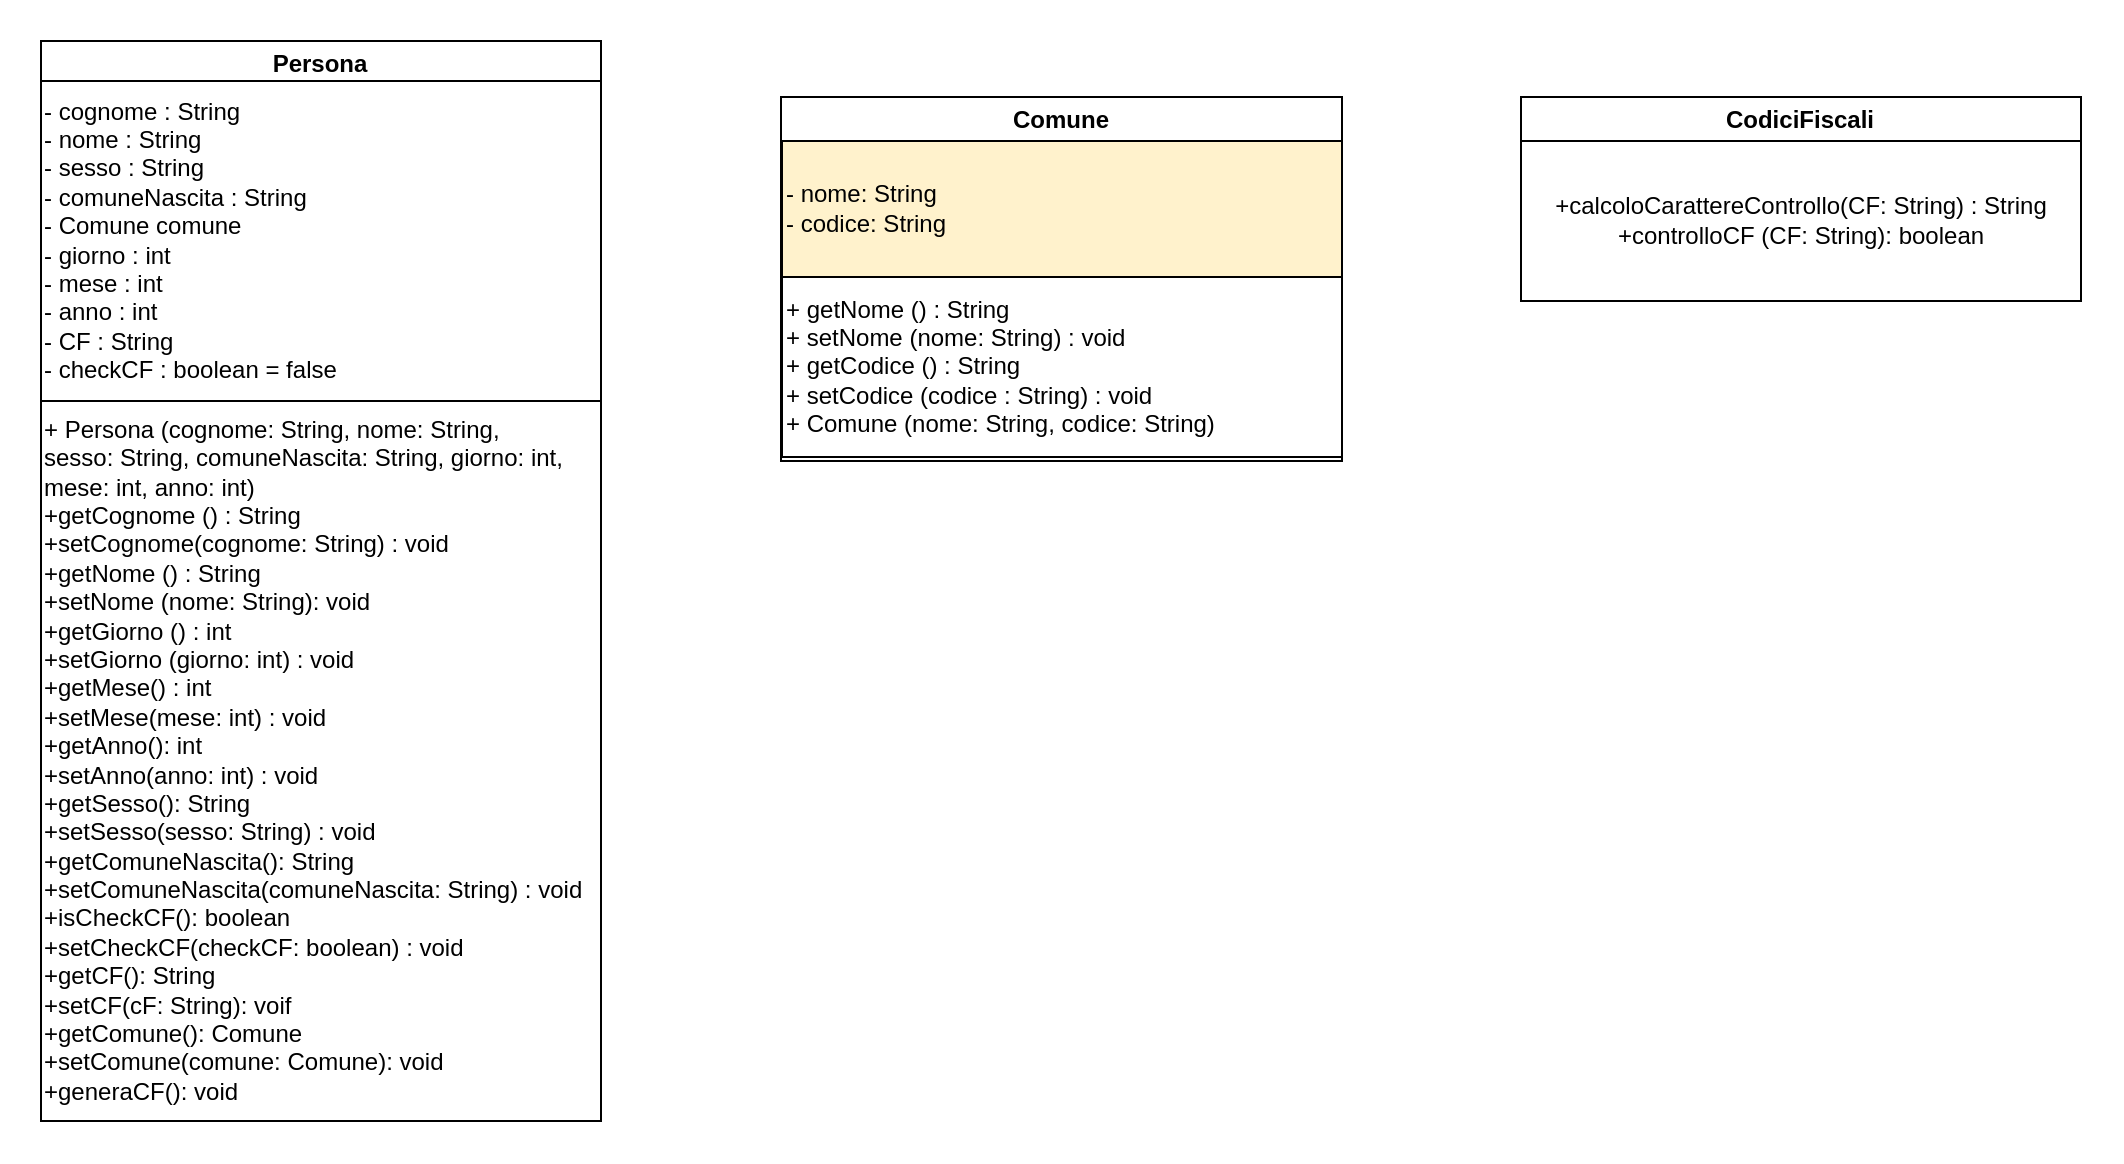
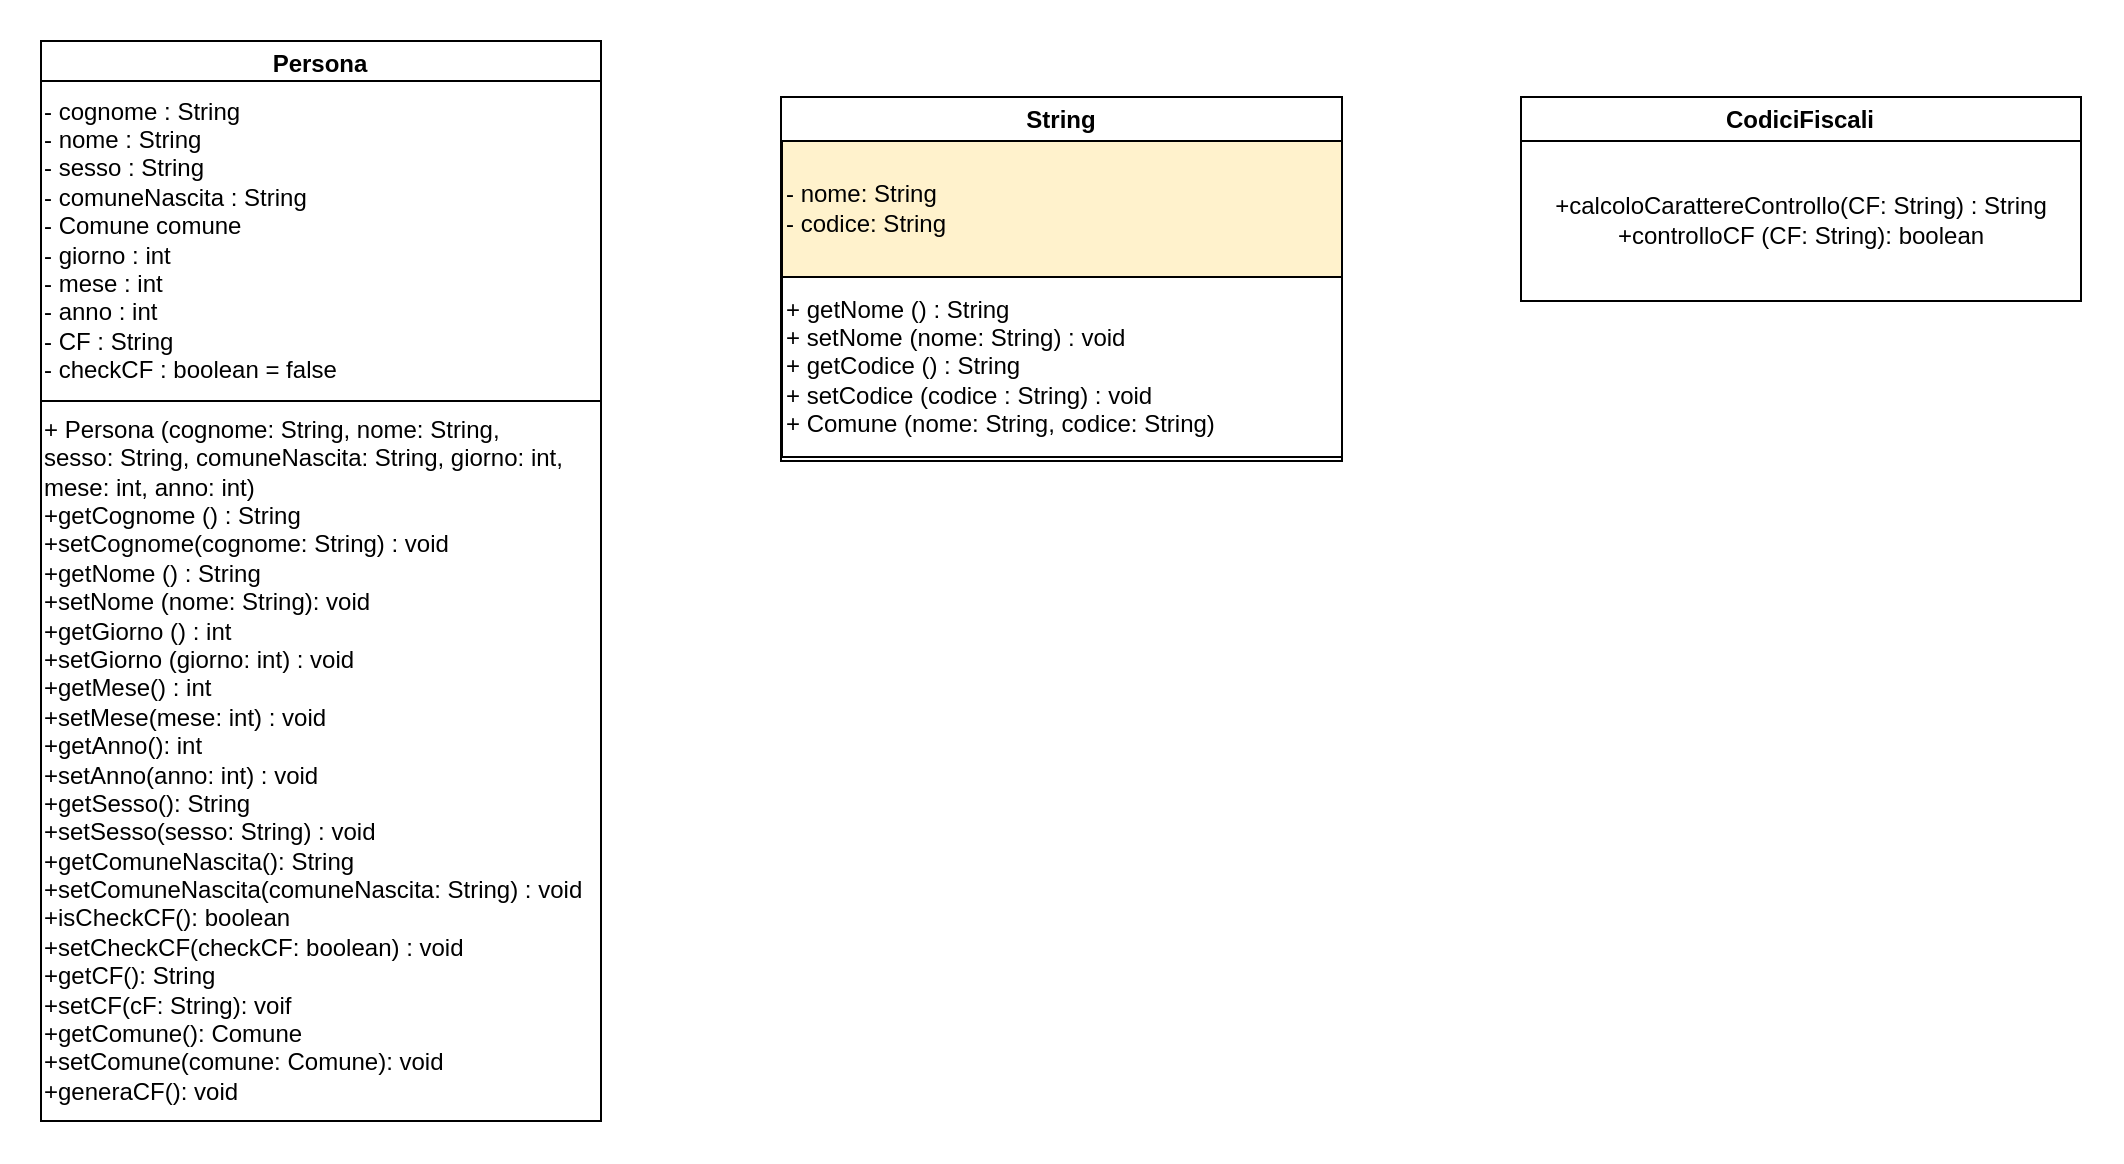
(1062, 121) -> (1062, 121)
